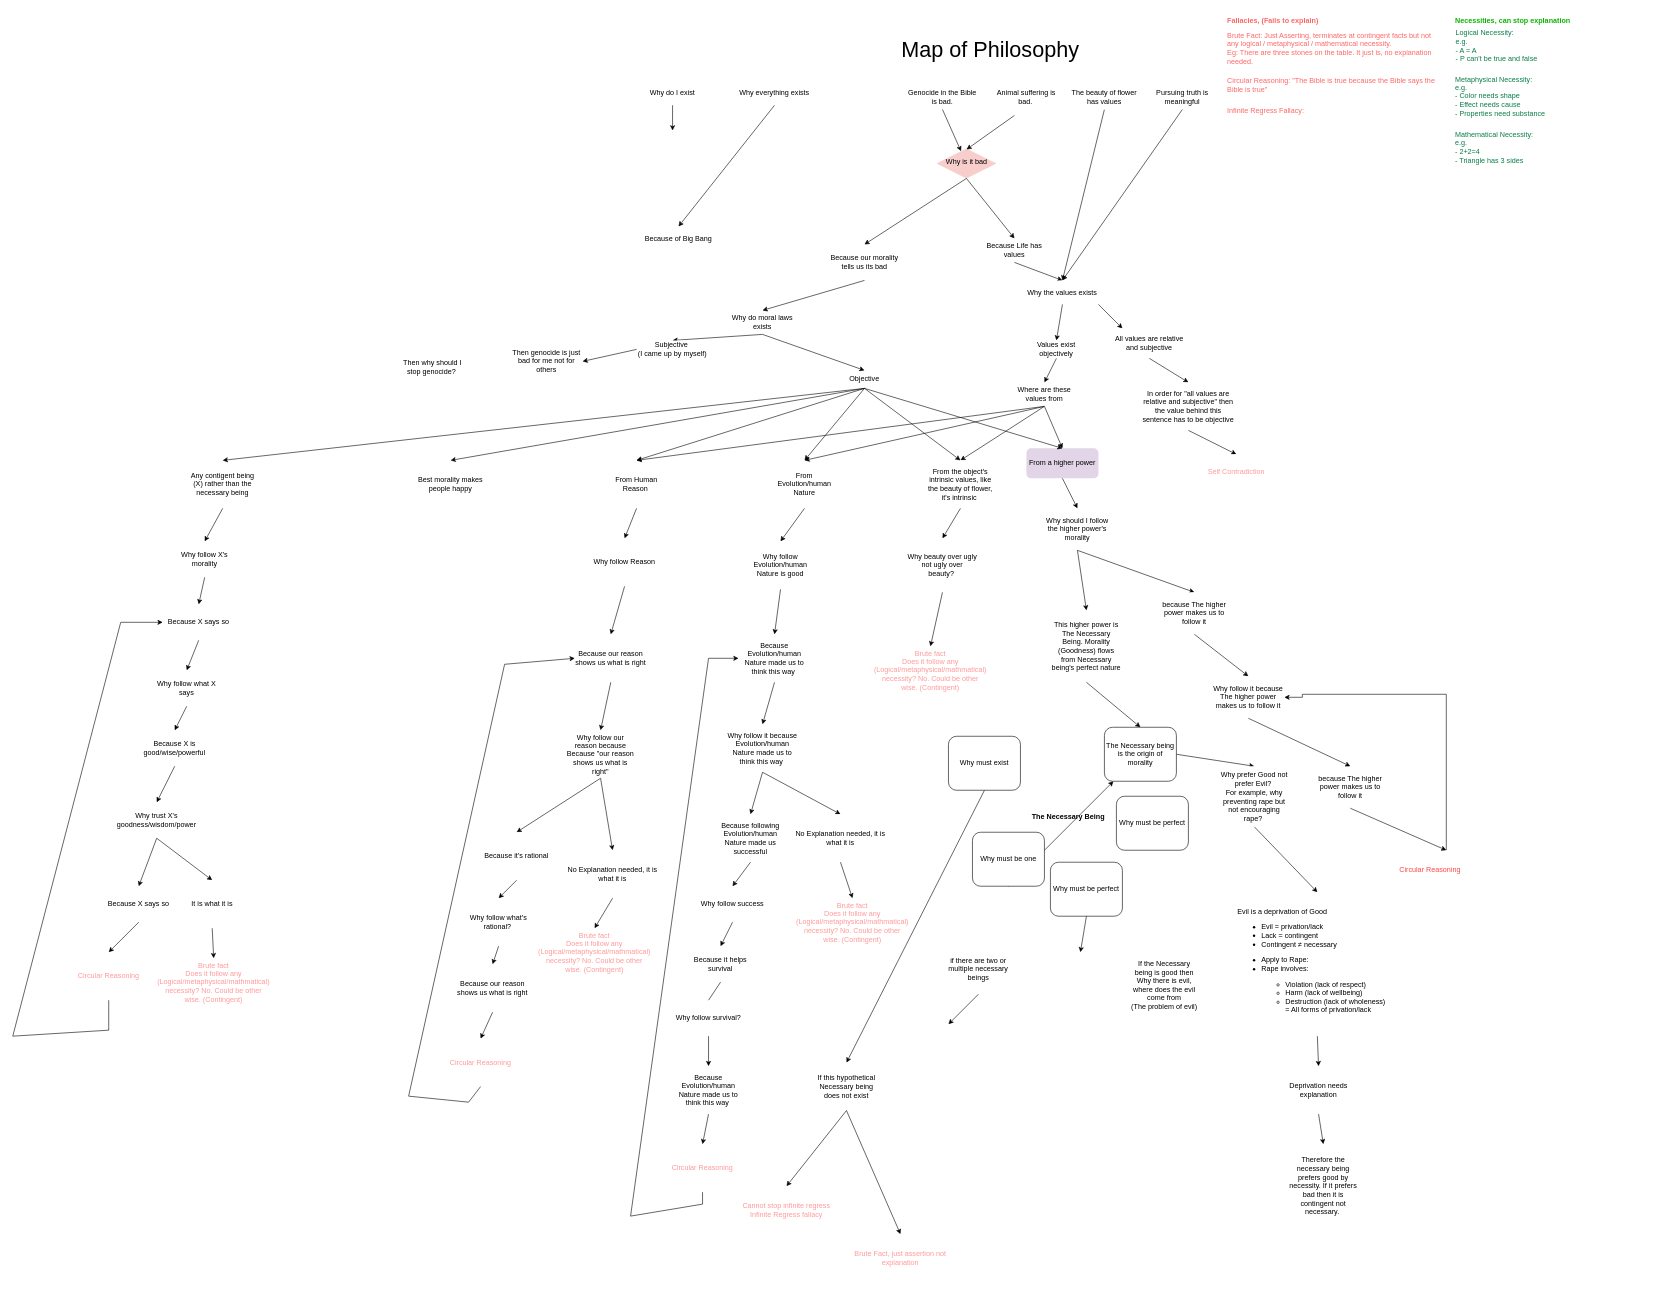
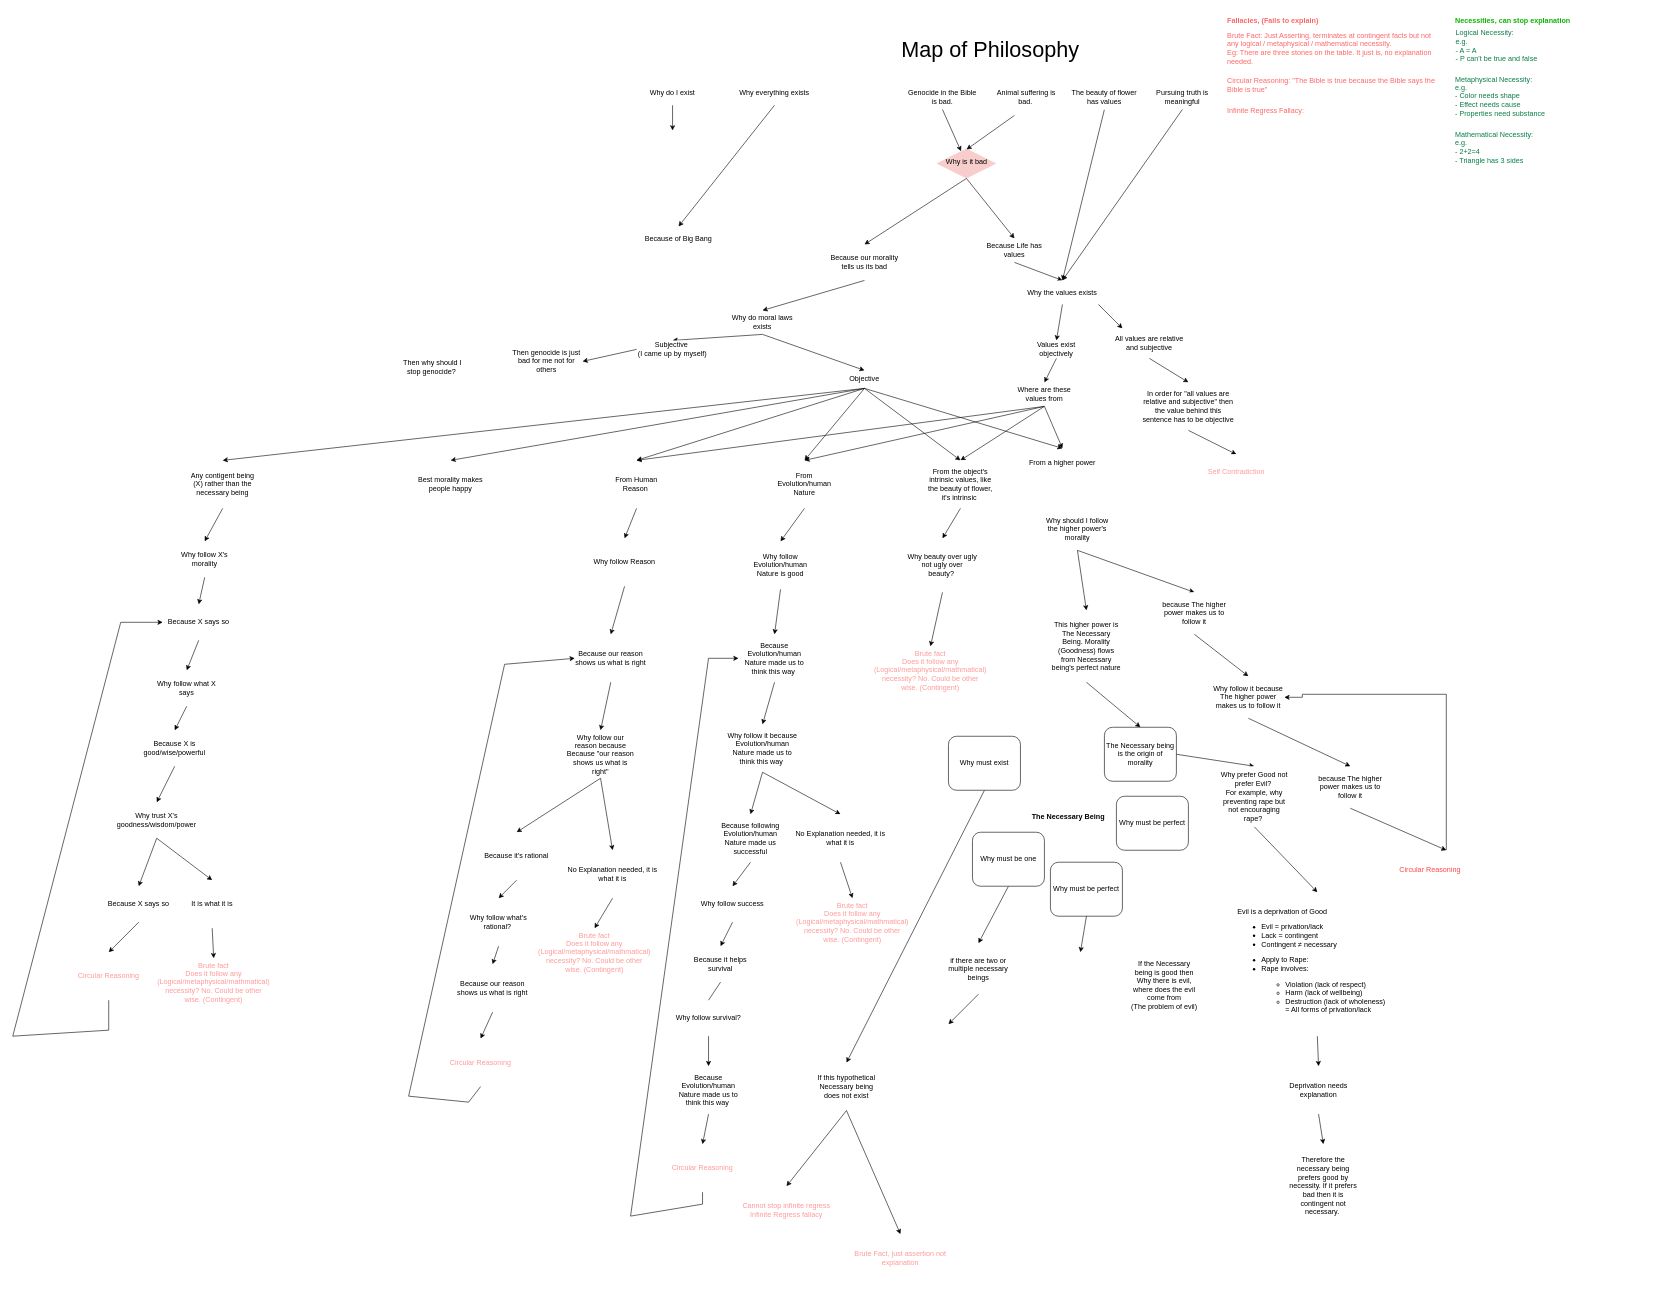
(1062, 464) -> (1062, 464)
(1069, 491) -> none
(1109, 786) -> (994, 914)
